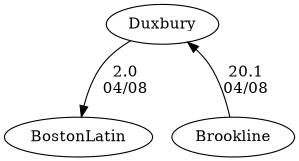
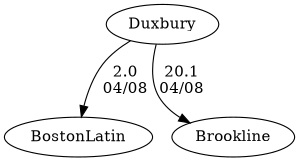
(218, 81) -> (154, 86)
